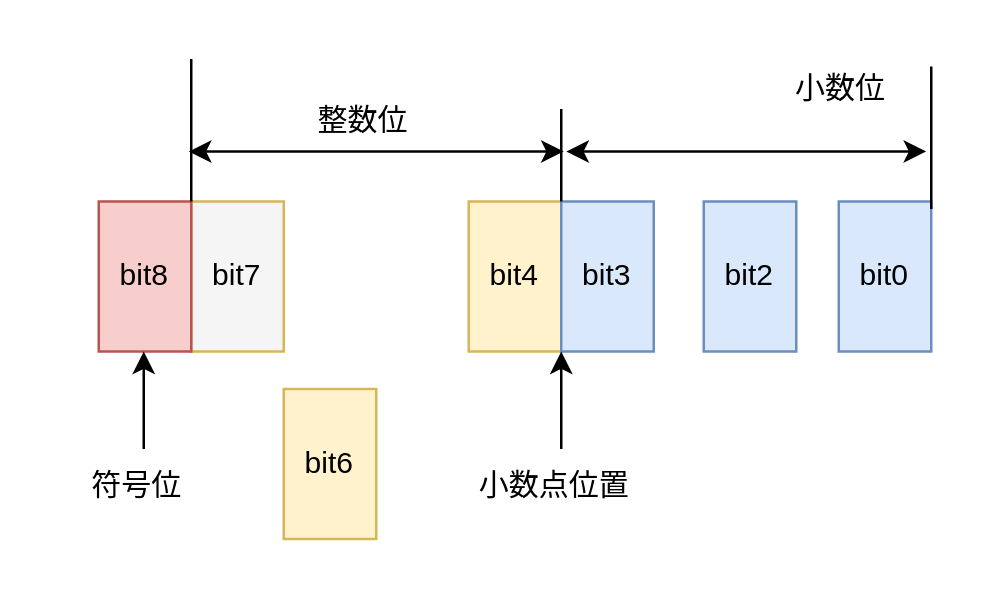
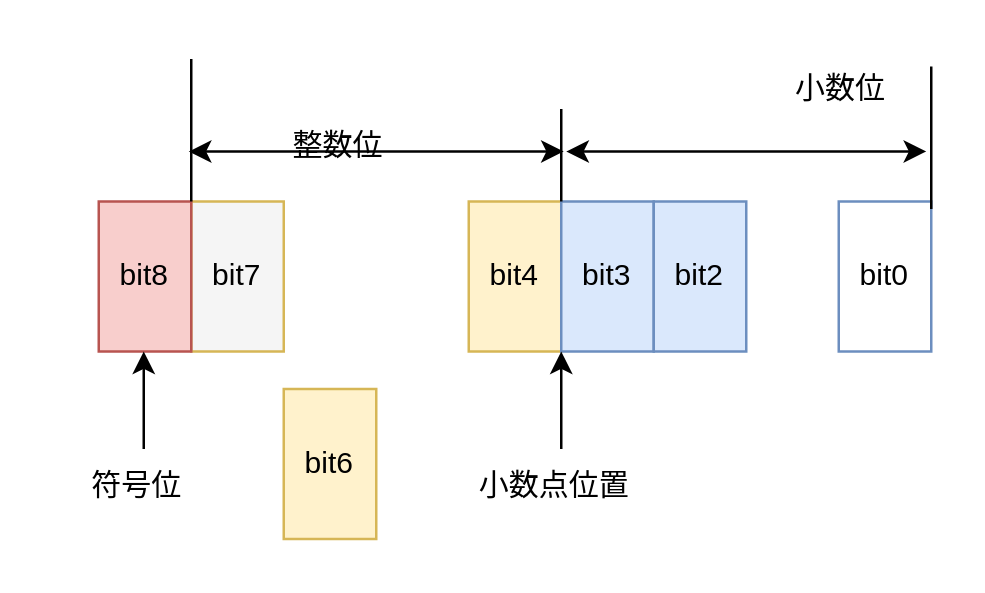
(364, 121) -> (339, 146)
(750, 276) -> (700, 276)
(885, 276) -> (885, 276)
